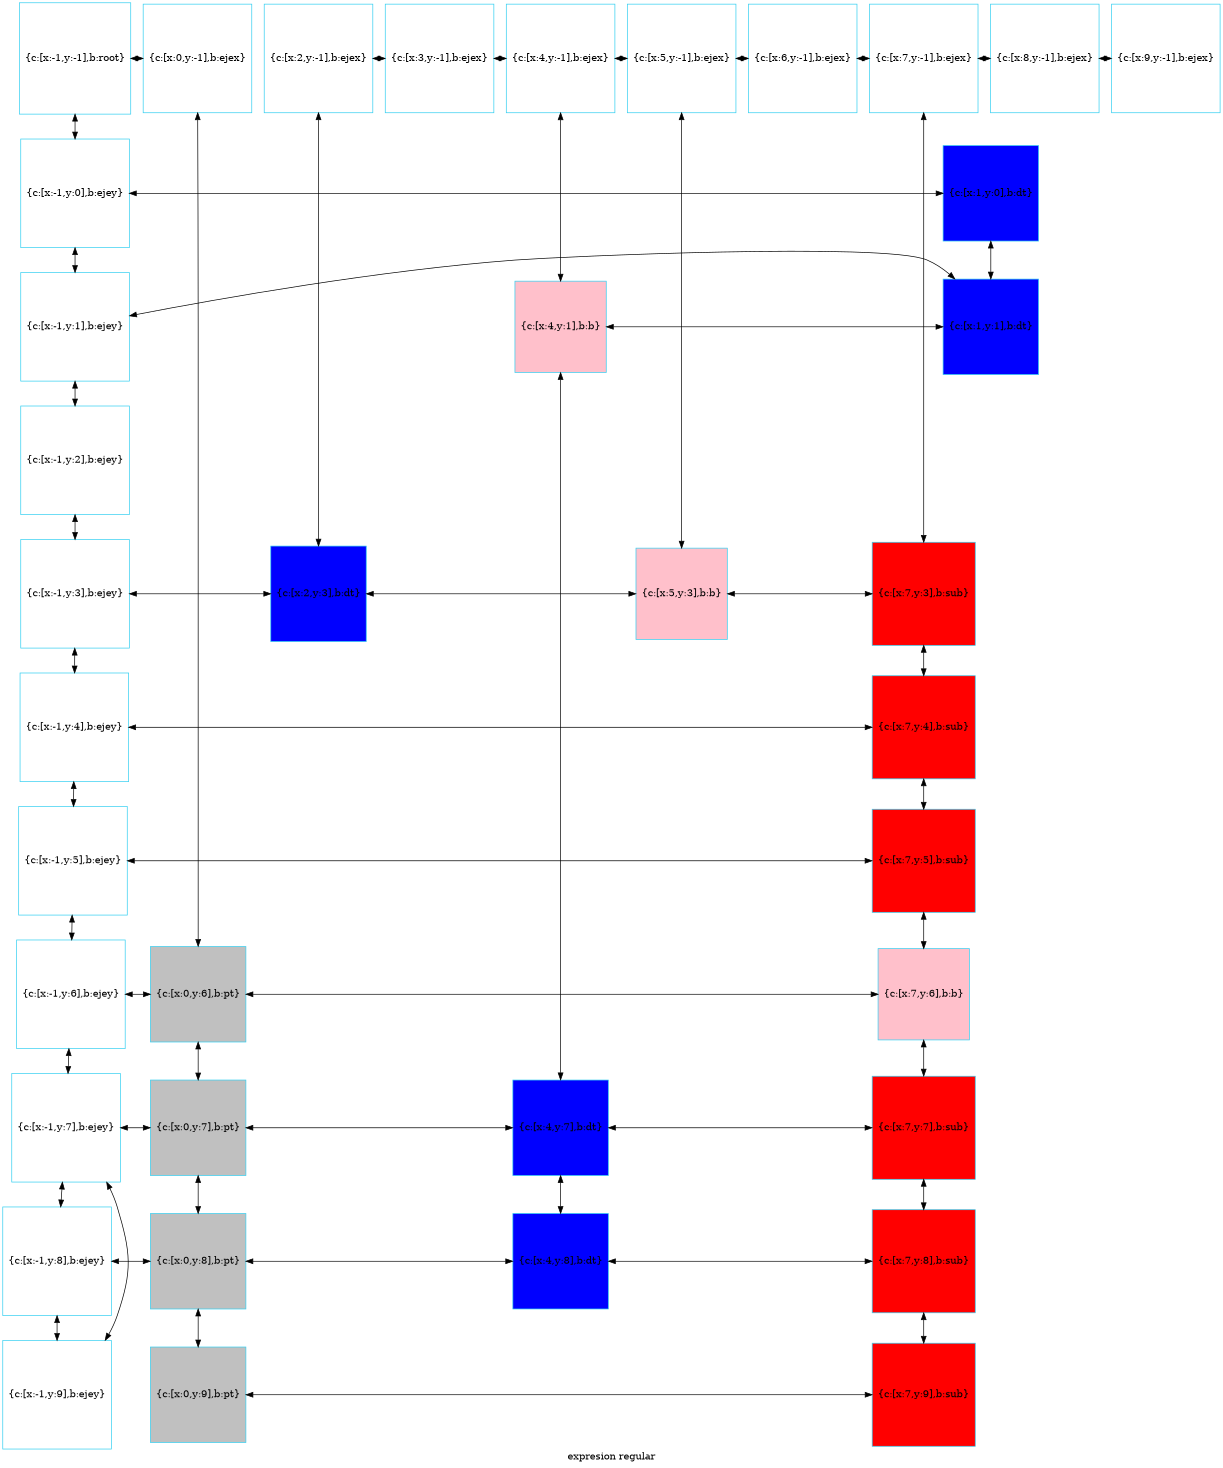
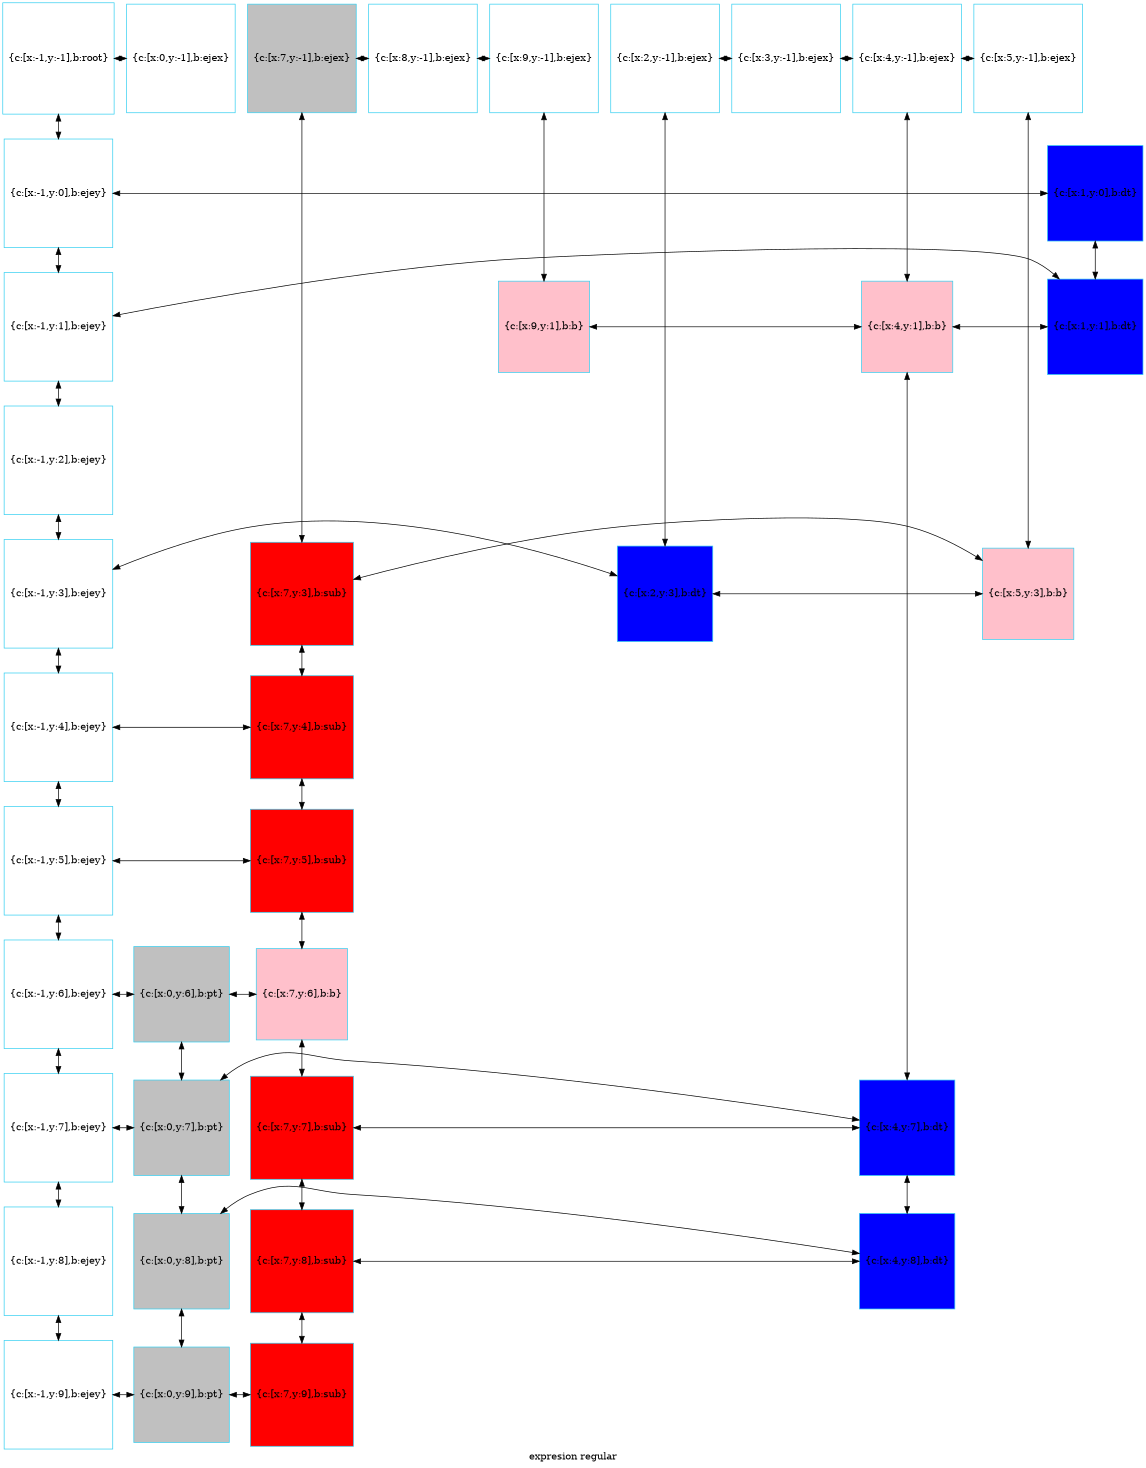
(803, 58) -> none
(924, 58) -> (302, 58)
none -> (544, 327)
(198, 530) -> none
(133, 1261) -> none
(128, 1265) -> (123, 1395)
